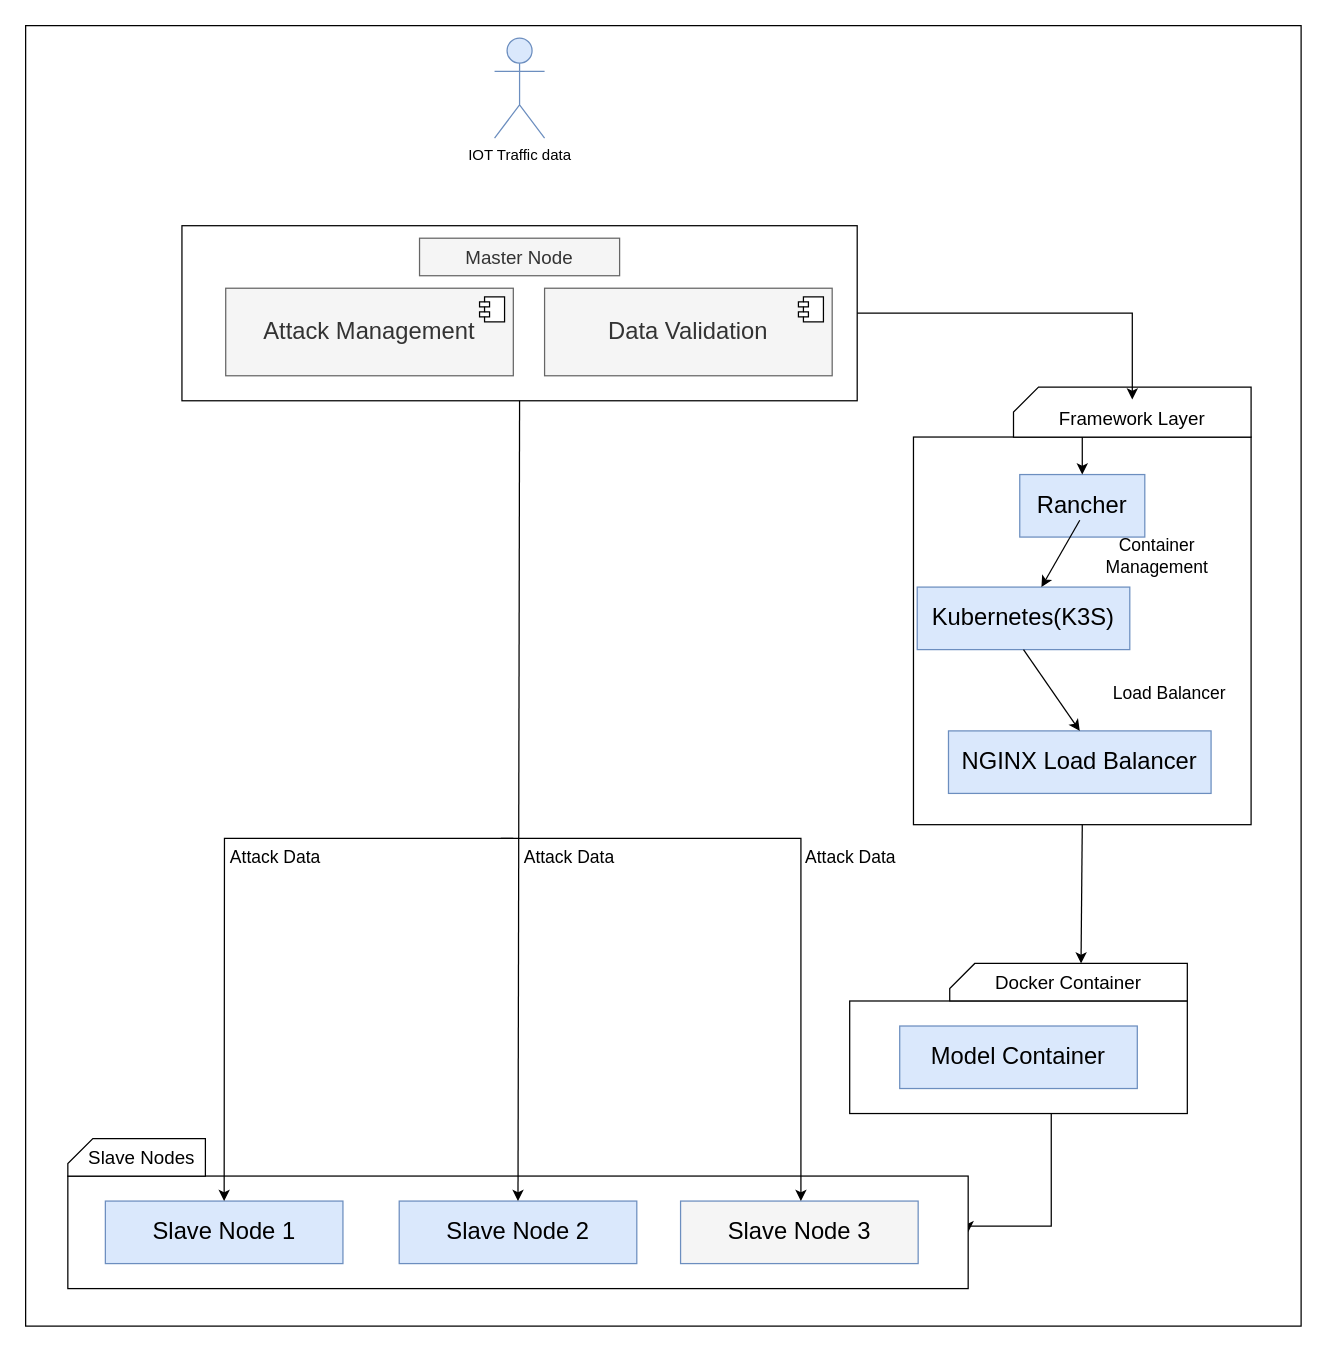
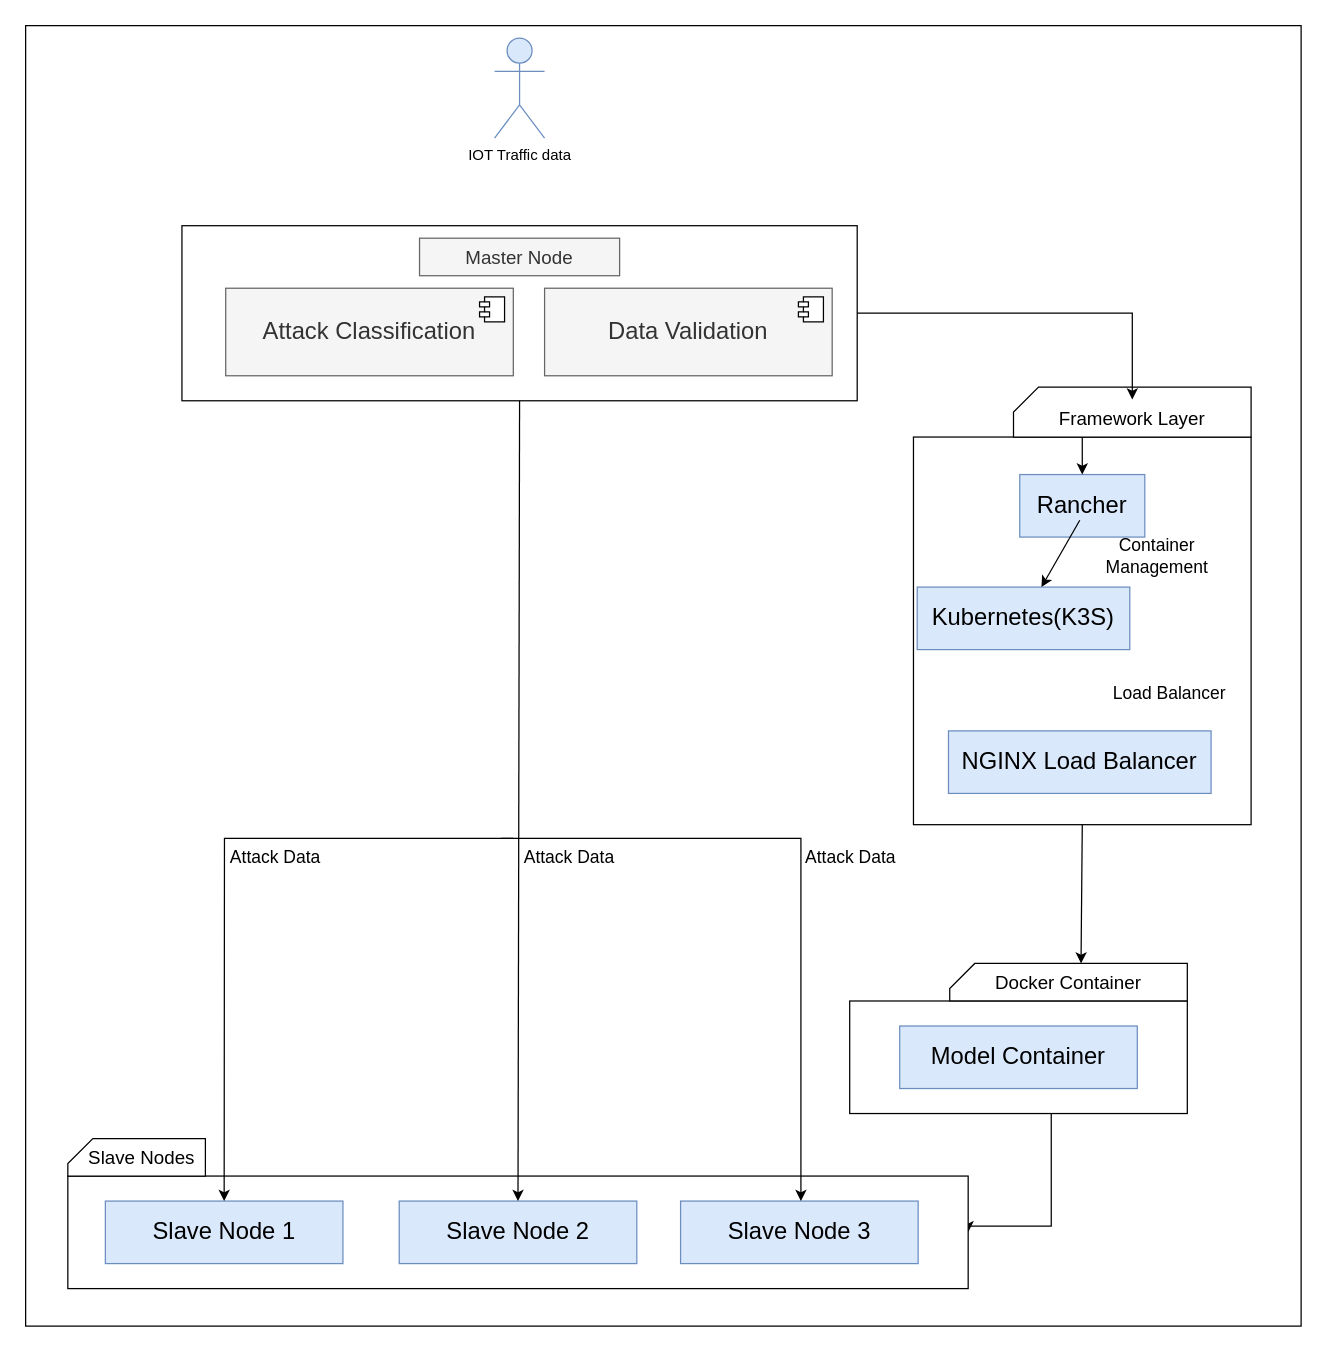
(369, 332) -> (369, 332)
(1049, 687) -> none
(799, 1232) -> (799, 1232)
